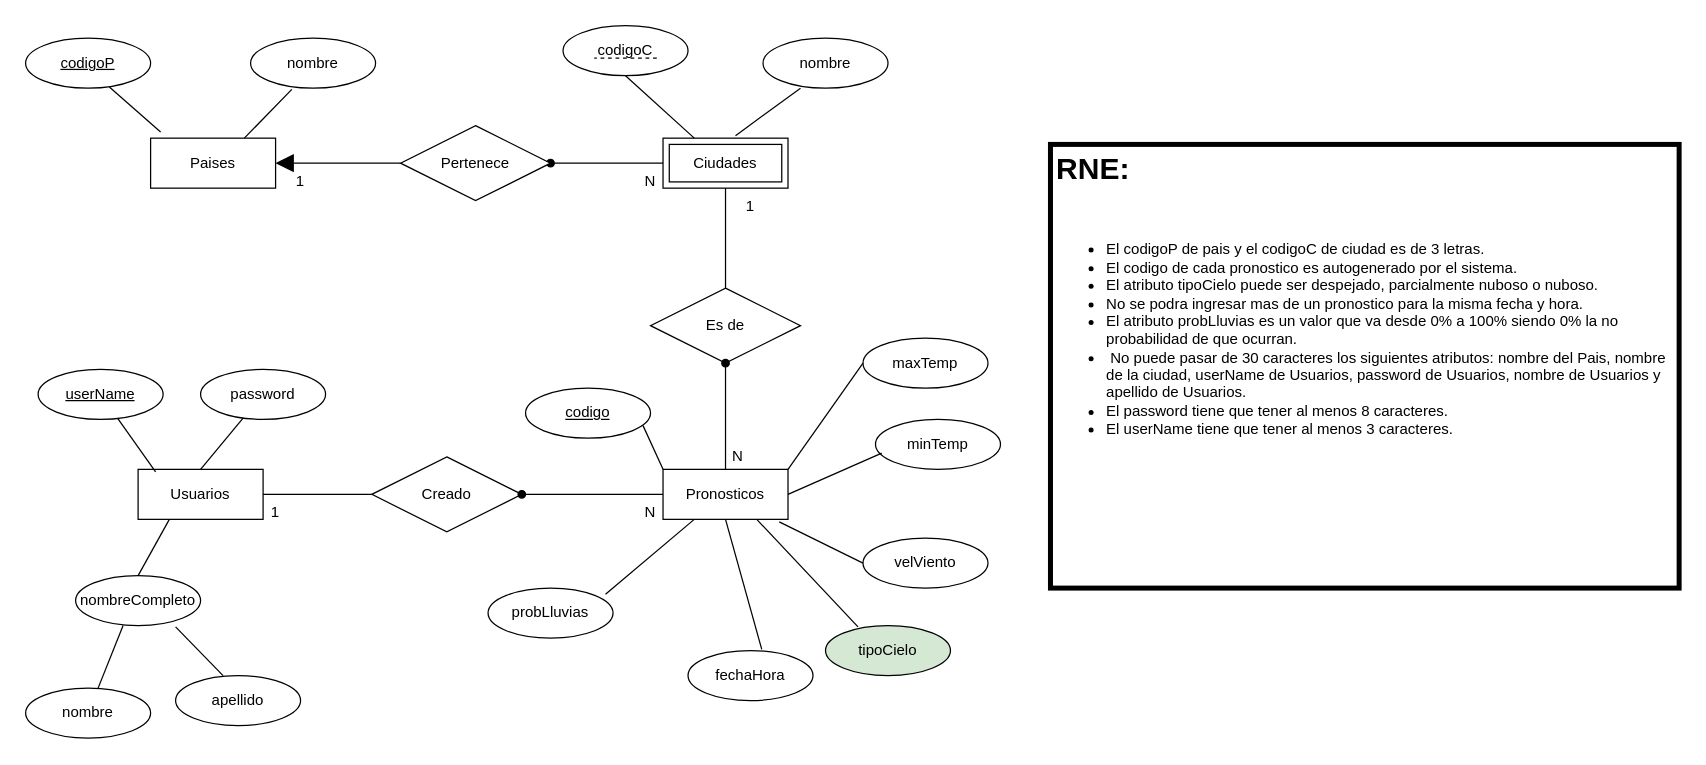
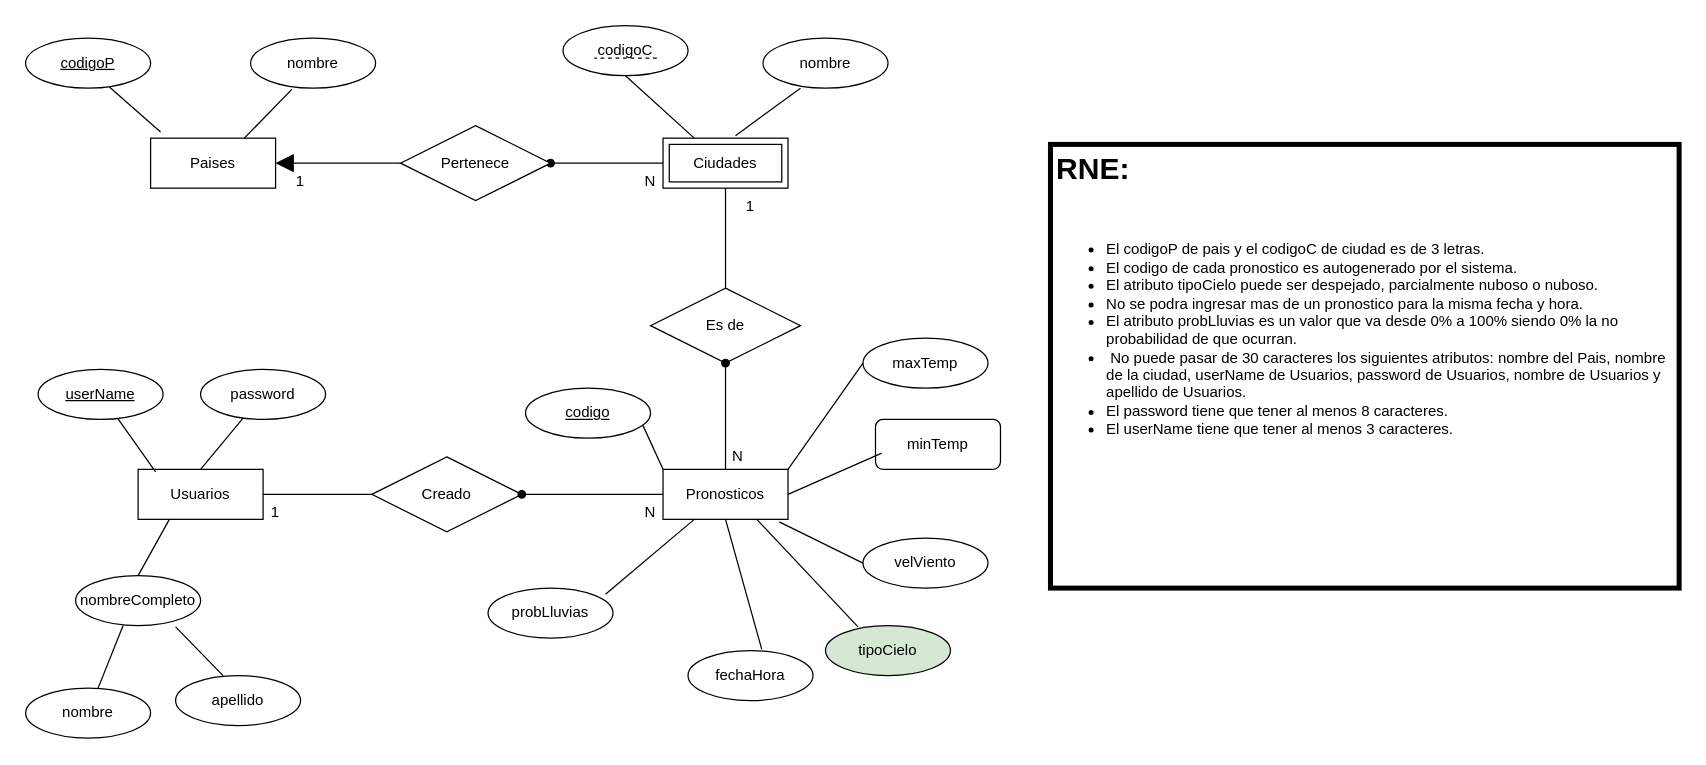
(938, 444) -> (938, 444)
